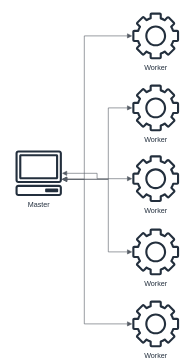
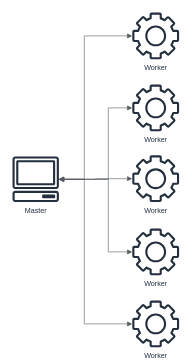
(39, 173) -> (36, 179)
